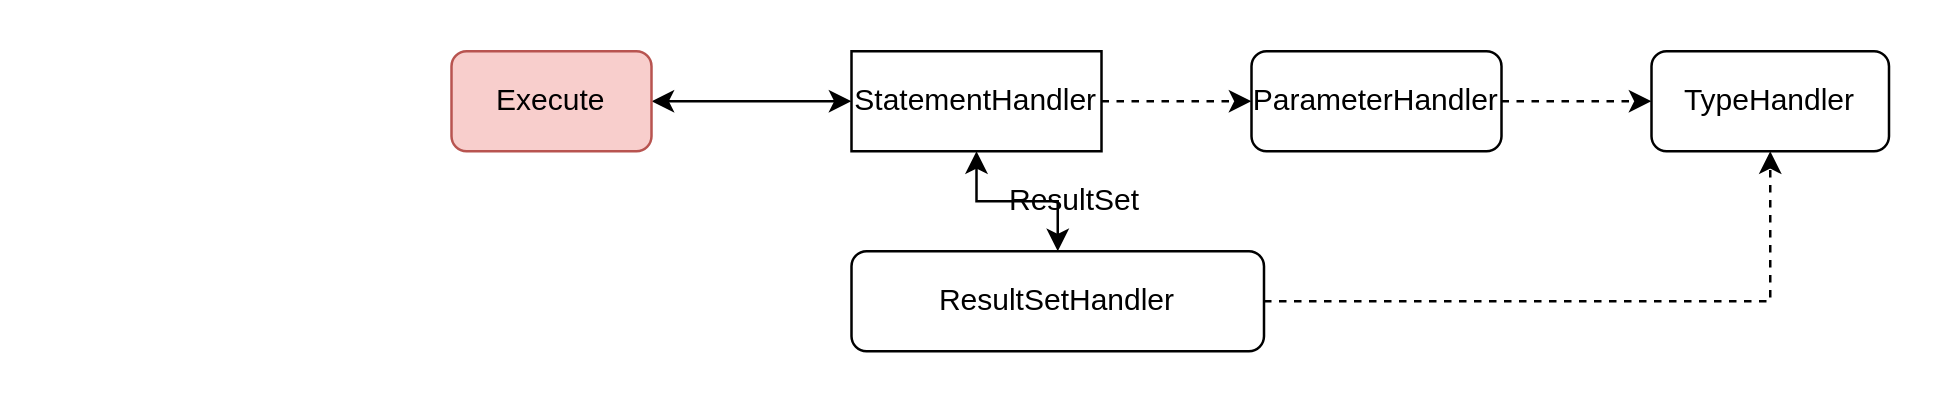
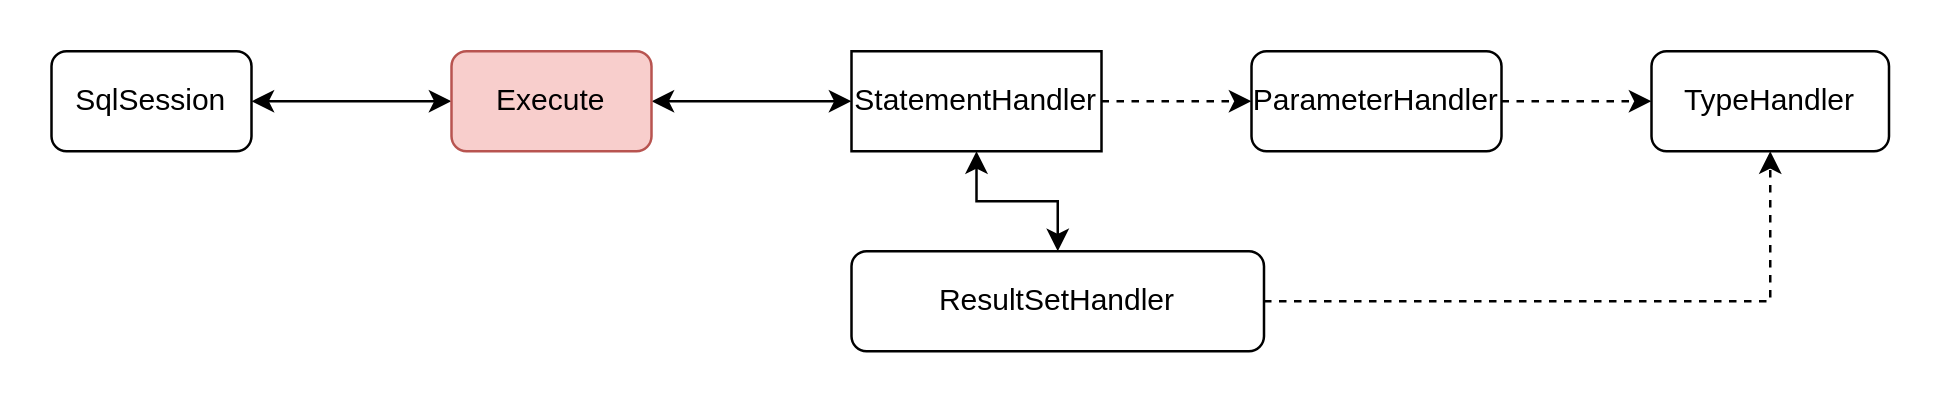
none -> (151, 101)
none -> (351, 101)
(1074, 201) -> none
